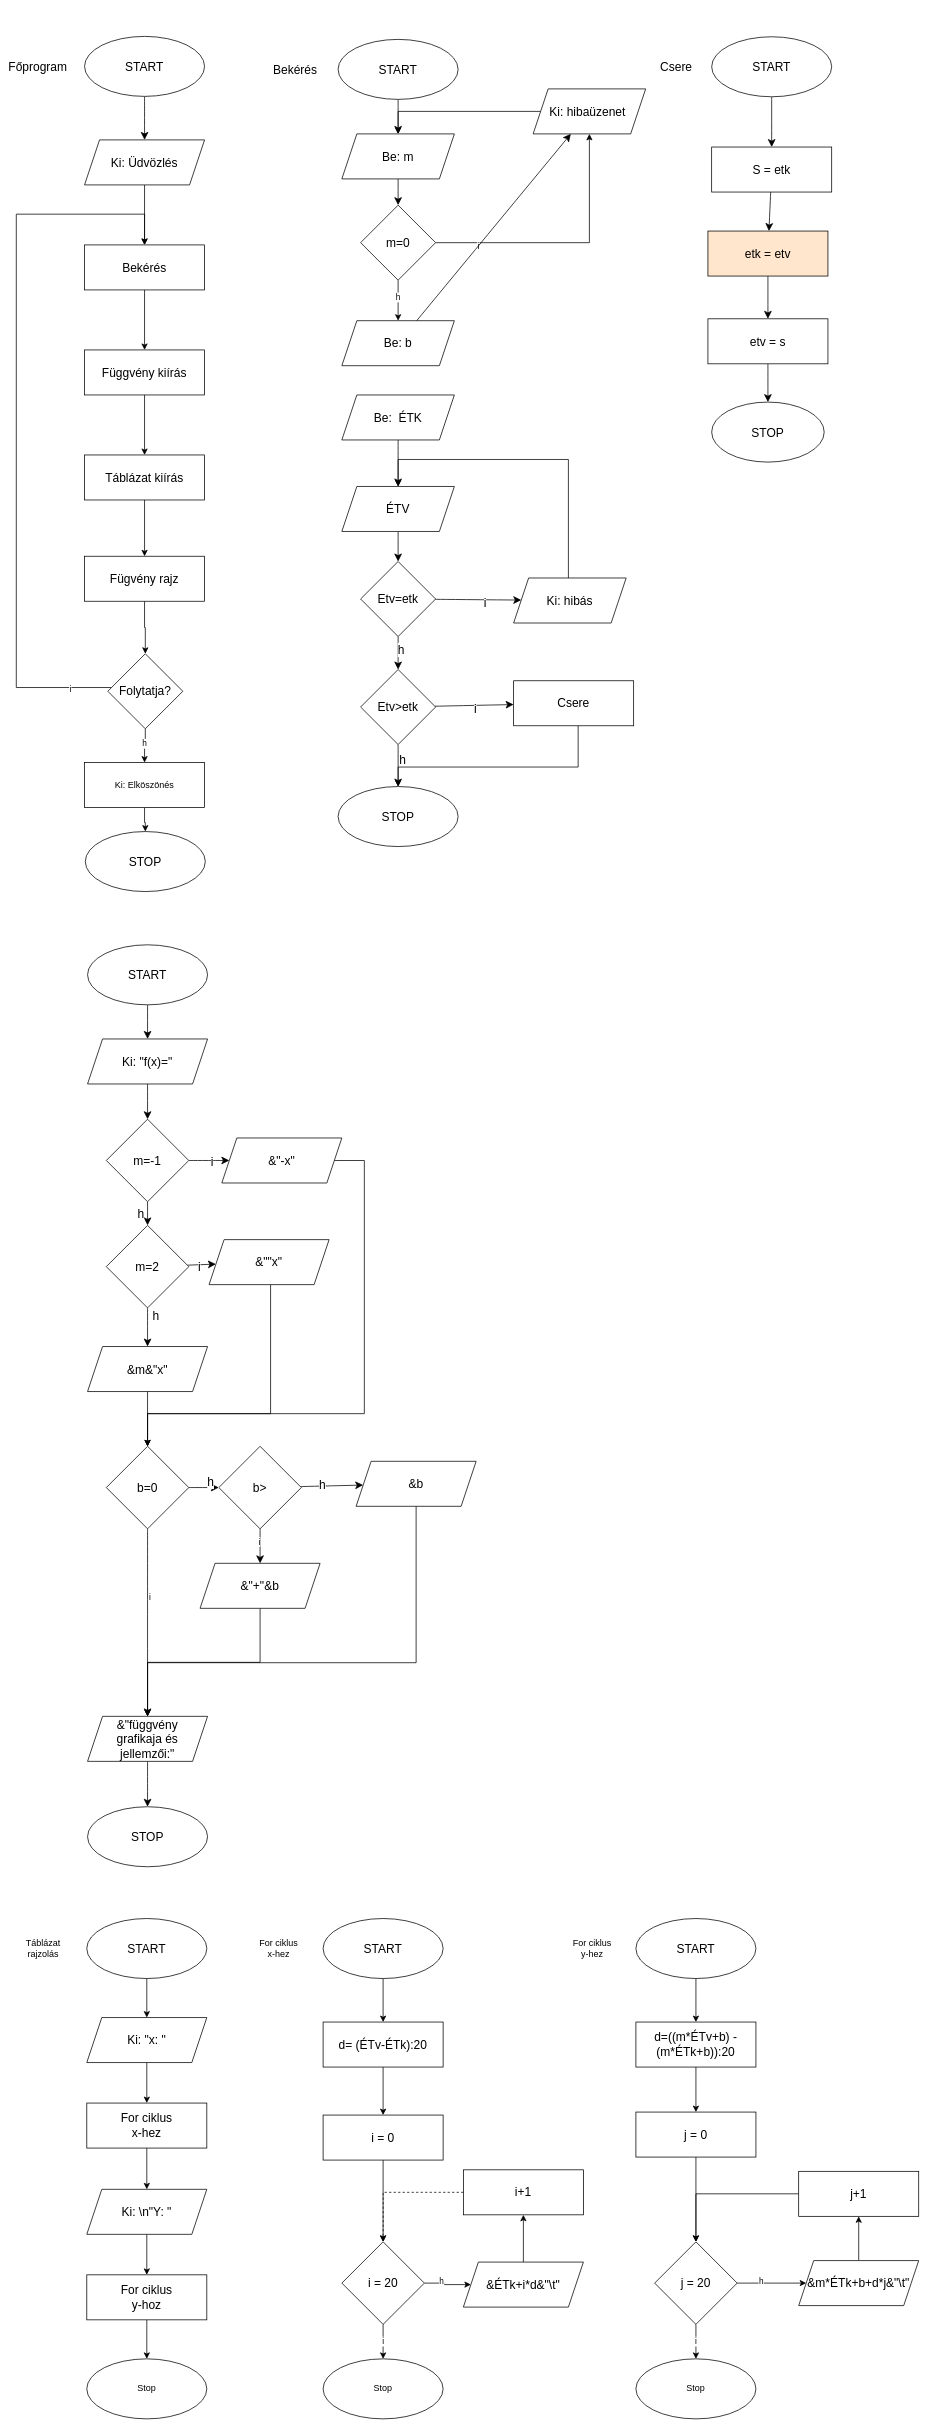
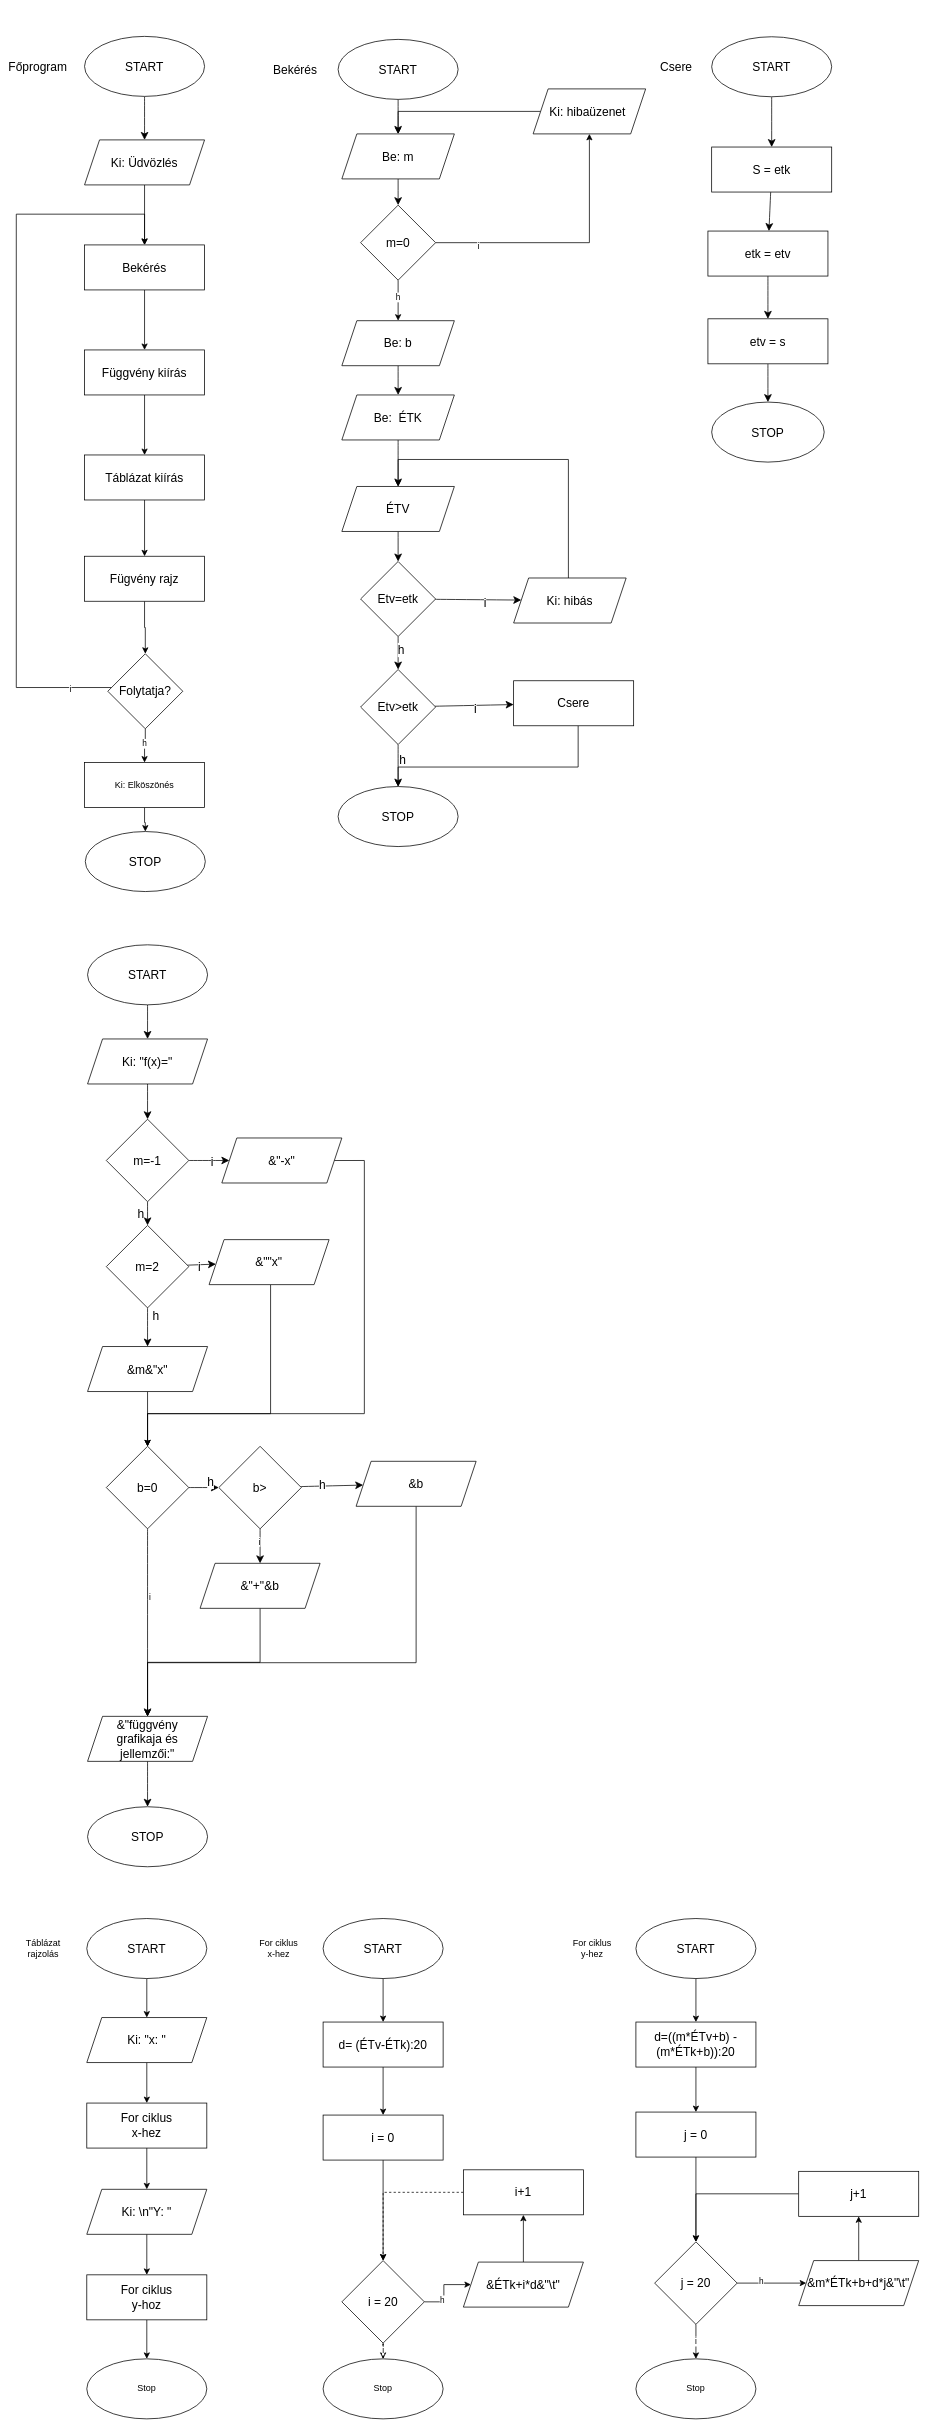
(492, 229) -> (398, 387)
(768, 254) -> (768, 254)
(383, 2283) -> (383, 2301)
